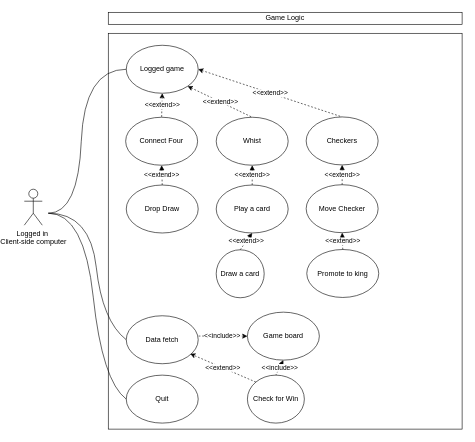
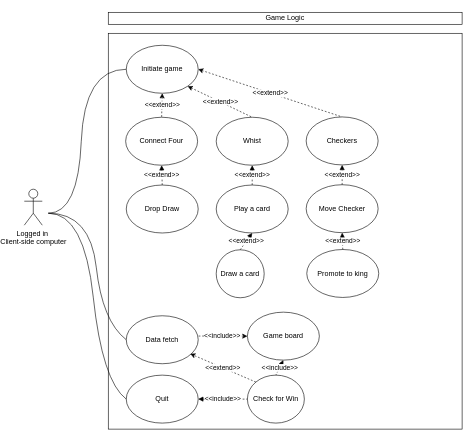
(162, 69) -> (162, 69)
none -> (221, 399)
